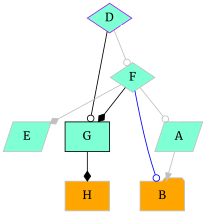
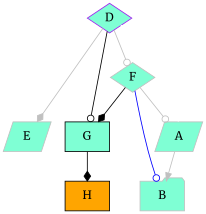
(88, 102) -> (73, 71)
(87, 196) -> (87, 196)
(162, 196) -> (162, 196)
